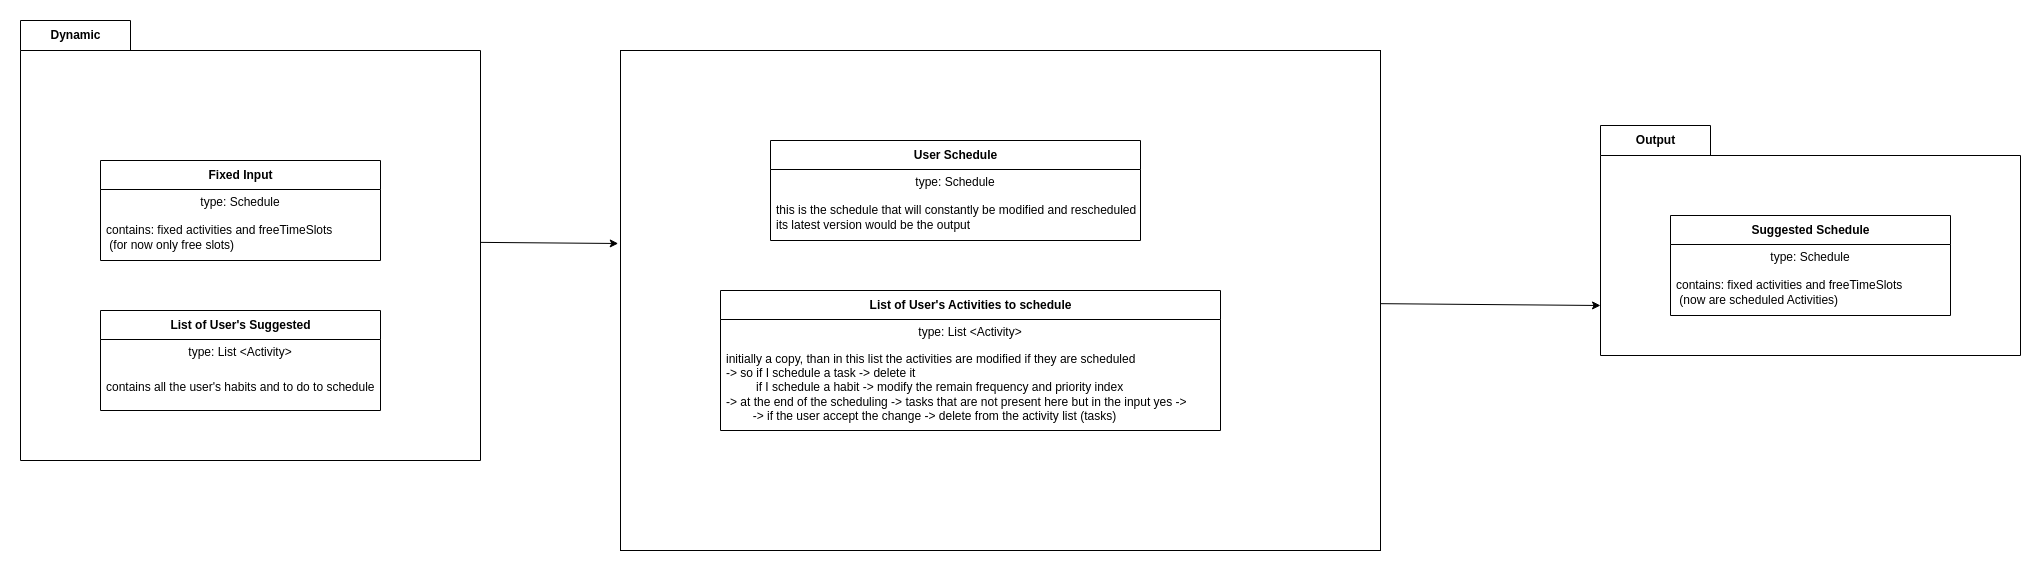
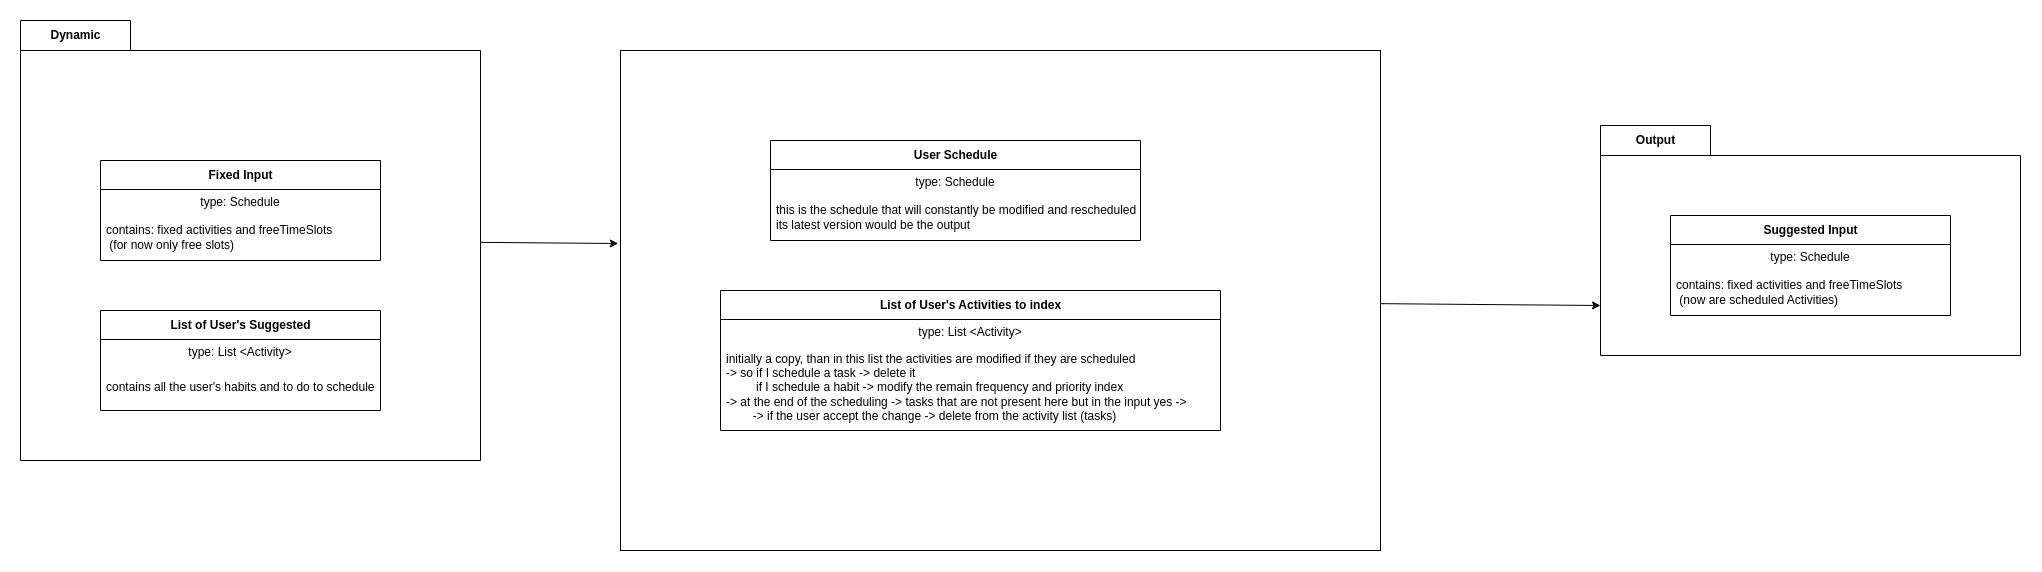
(1811, 231) -> (1811, 231)
(971, 306) -> (971, 306)
